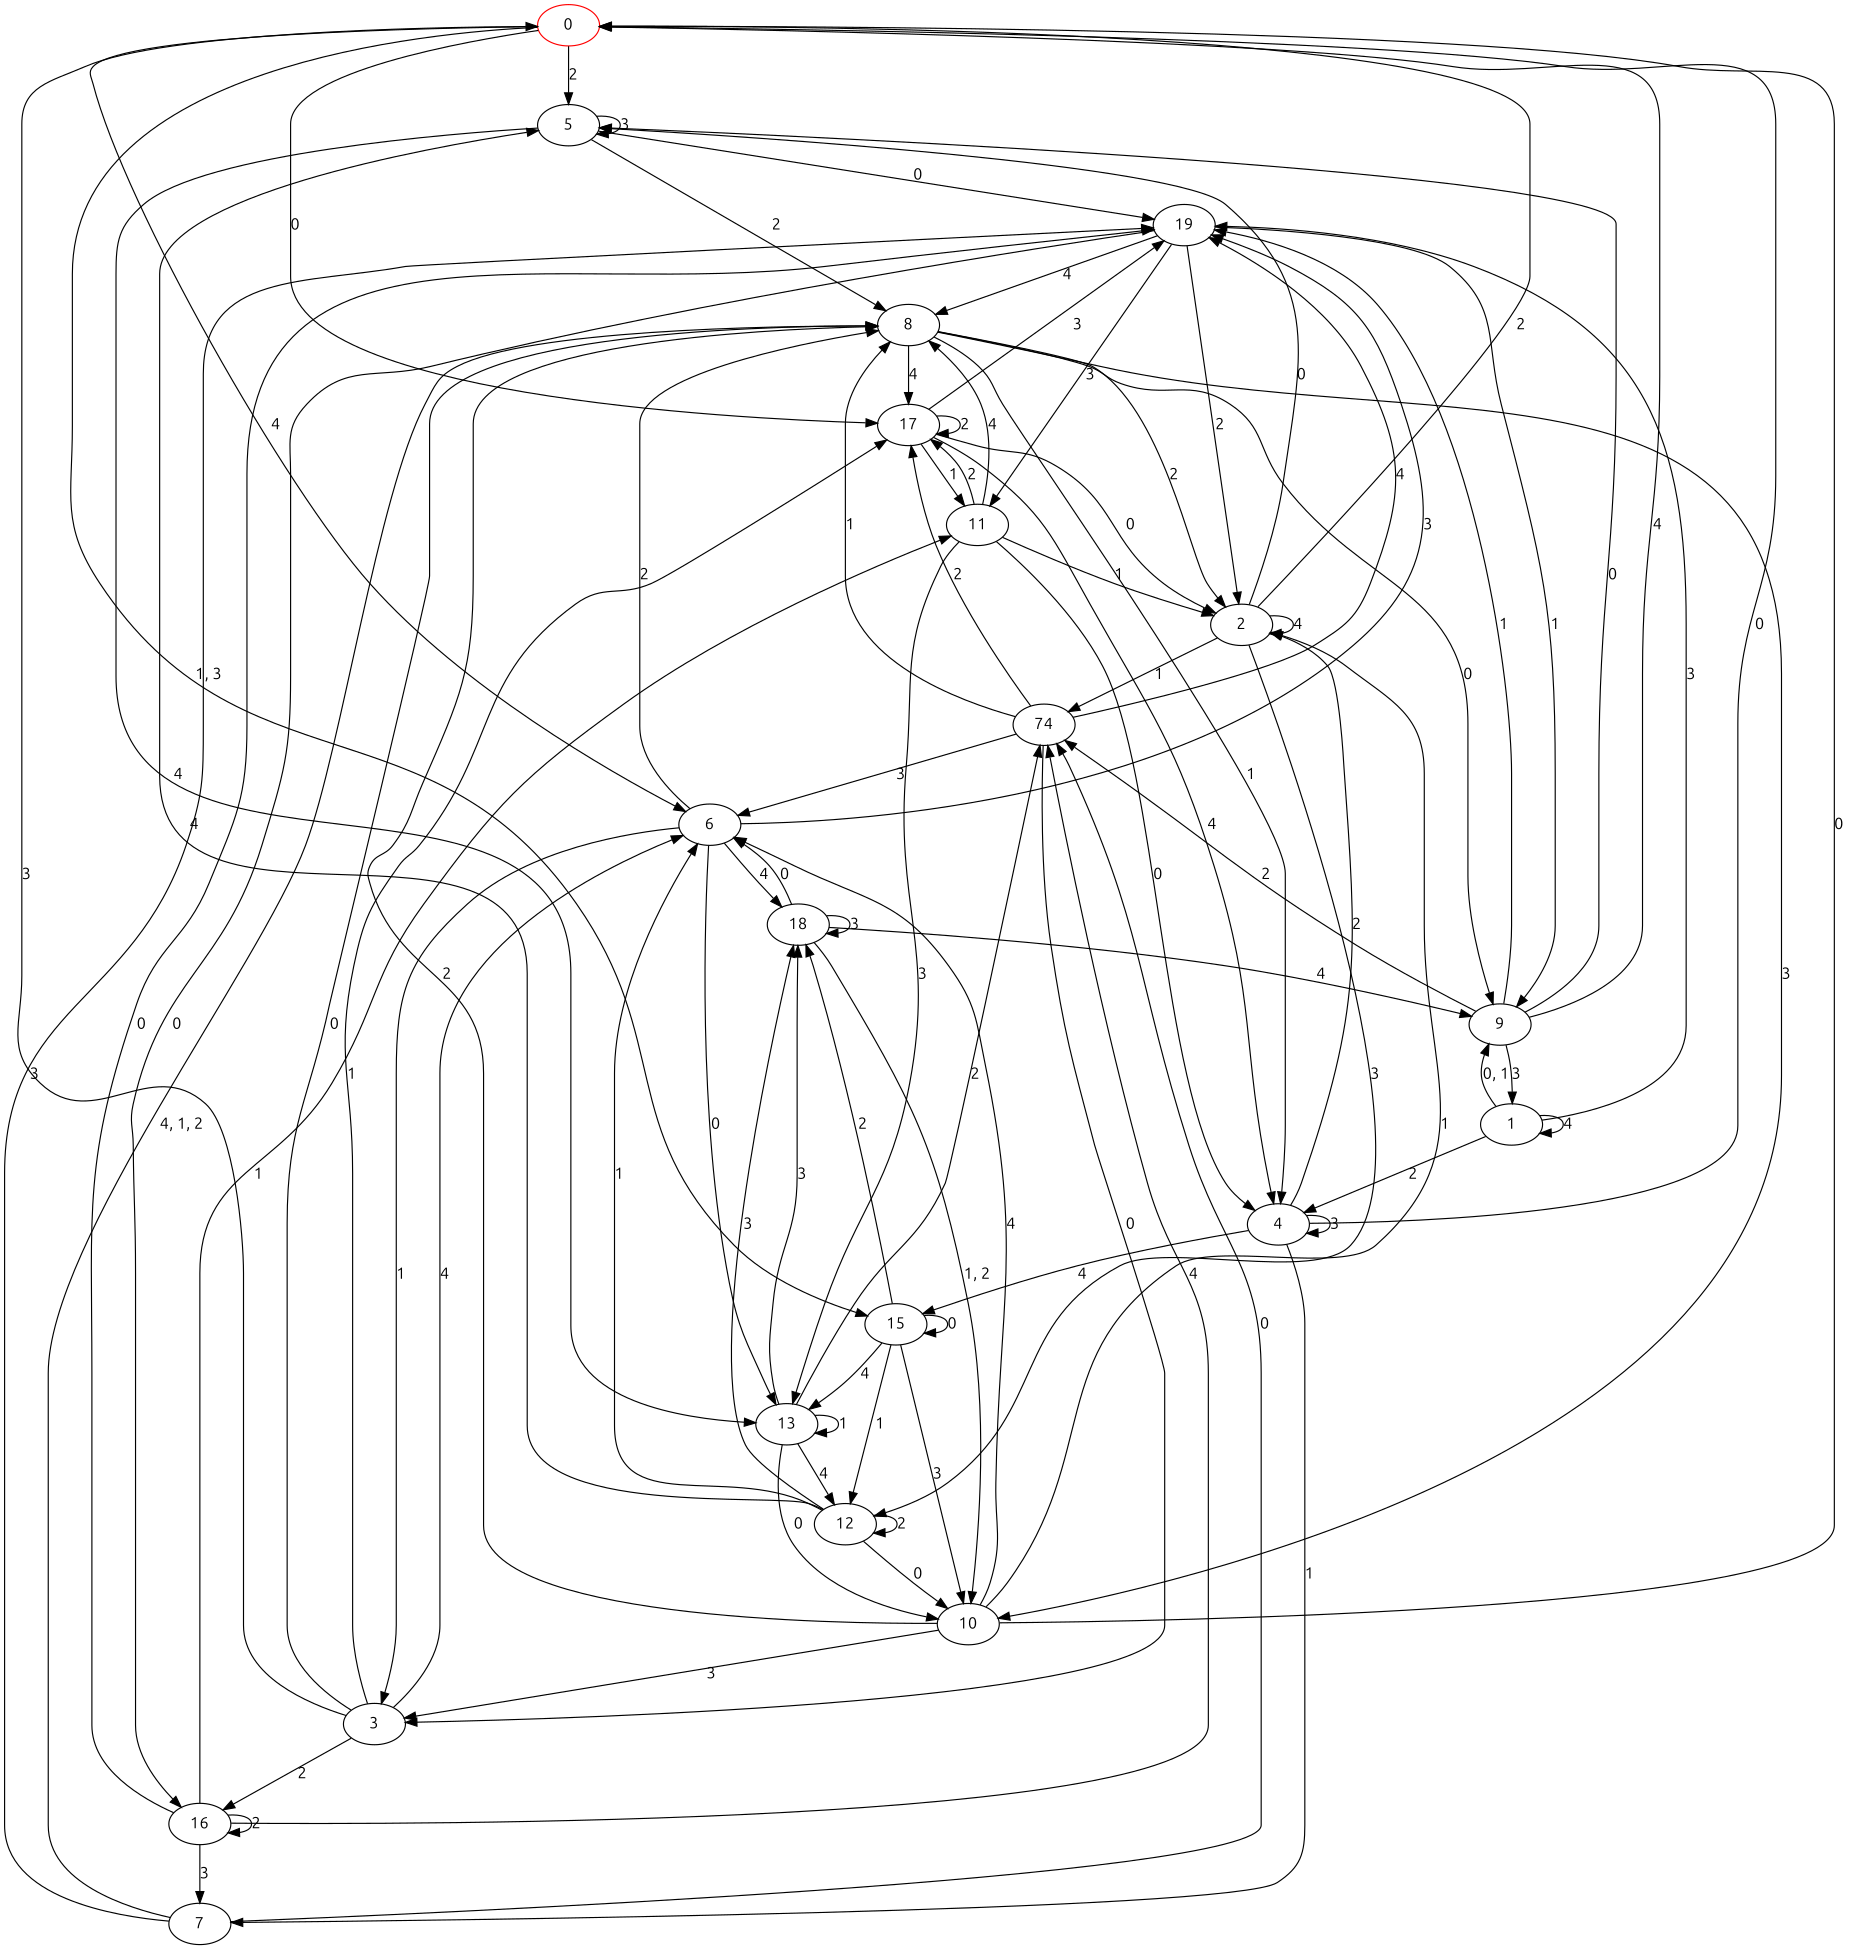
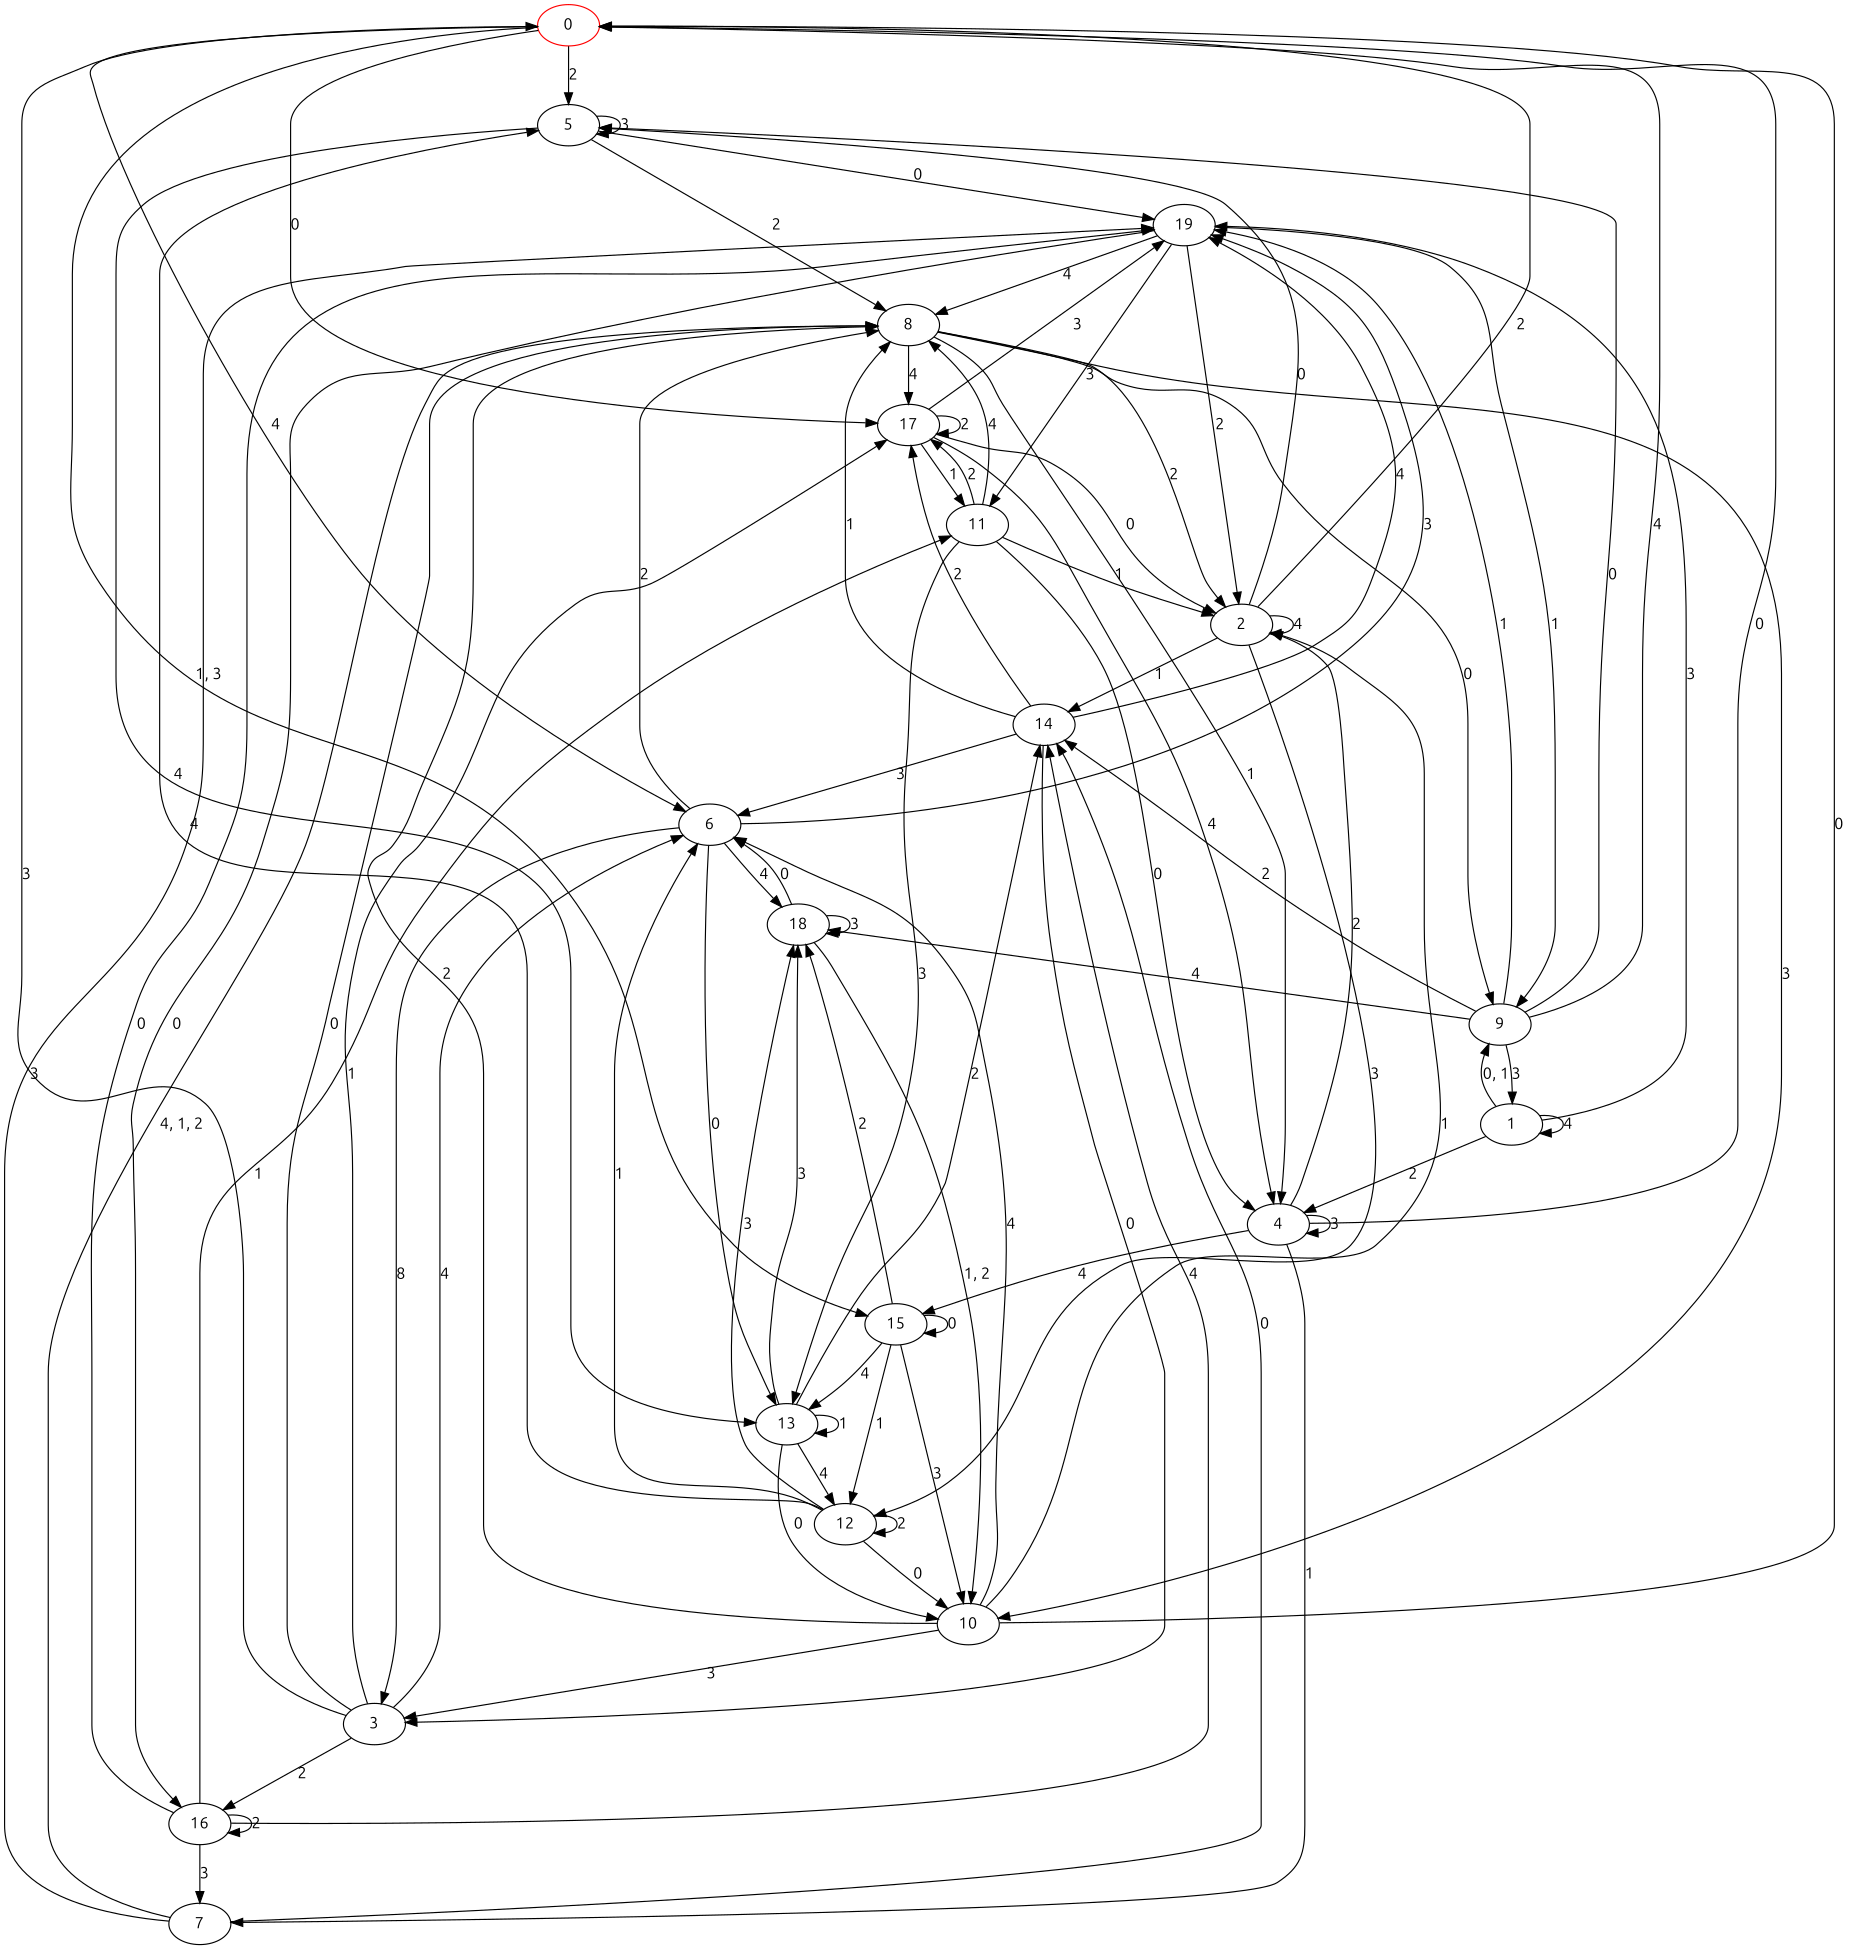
(1044, 725) -> (1044, 725)
(1147, 955) -> (1155, 975)
(401, 1274) -> (401, 1274)
